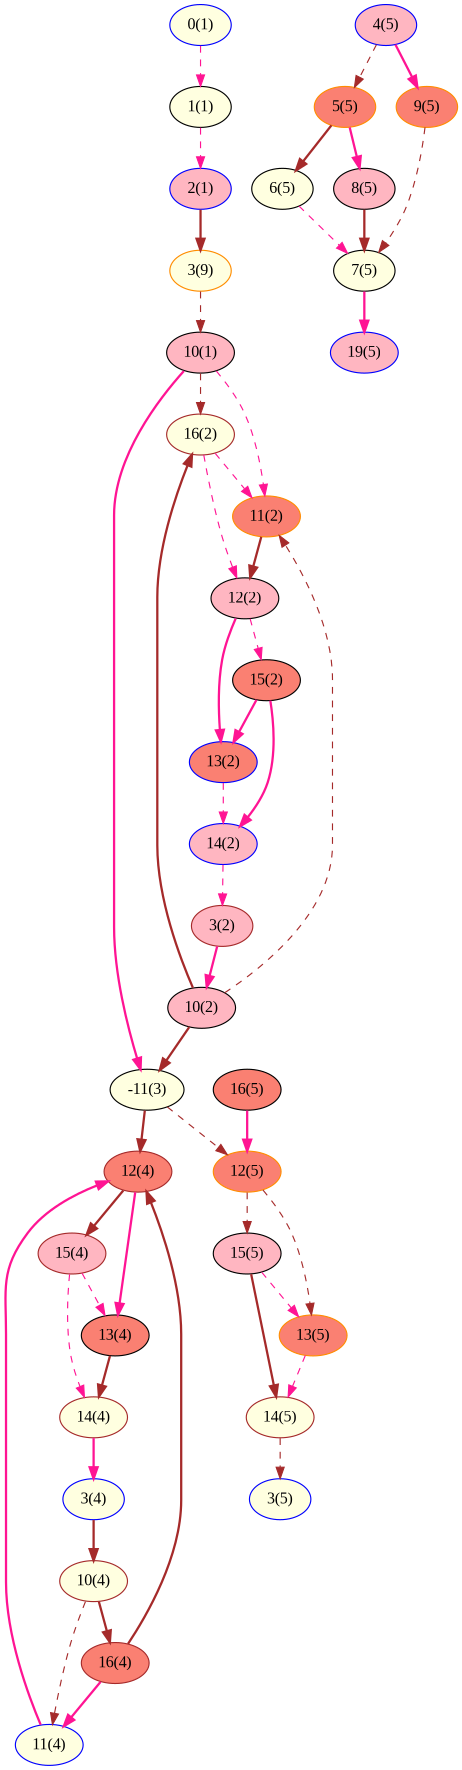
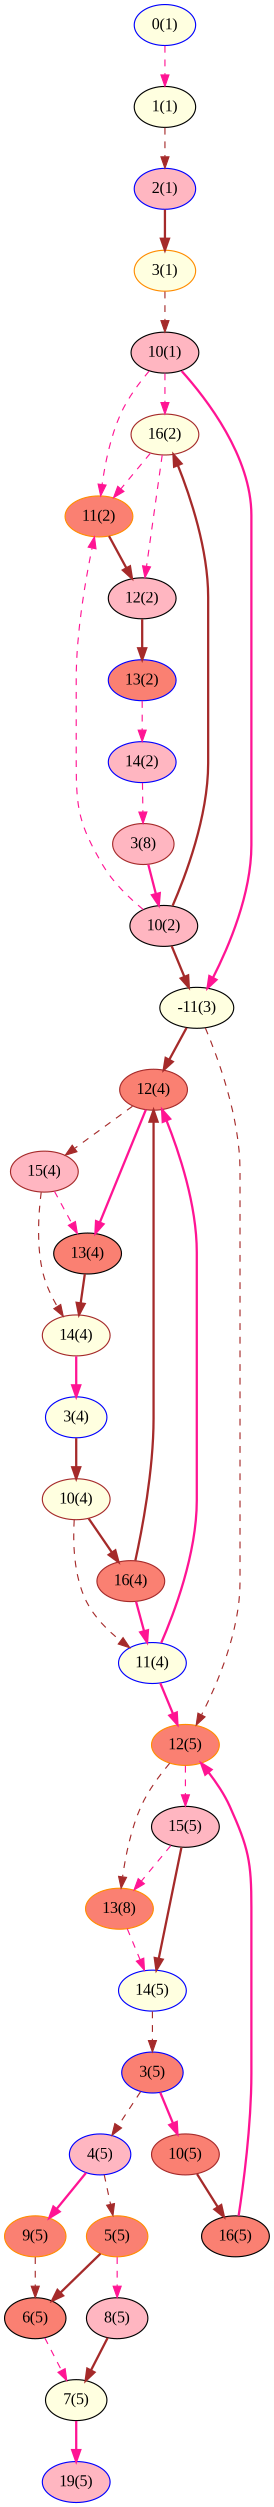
(201, 142) -> (165, 142)
(353, 142) -> (117, 2272)
(413, 188) -> (35, 2272)
(282, 189) -> (35, 2318)
(201, 271) -> (165, 271)
(201, 388) -> (165, 388)
(220, 673) -> (142, 634)
(267, 680) -> none
(332, 785) -> (76, 739)
(222, 926) -> (143, 844)
(247, 1207) -> (185, 1780)
(109, 1208) -> (104, 1127)
(68, 1331) -> (39, 1251)
(313, 1335) -> (119, 1909)
(280, 1417) -> (152, 1991)
(280, 1499) -> (152, 2073)
none -> (167, 1698)
none -> (129, 2109)
none -> (185, 2154)
